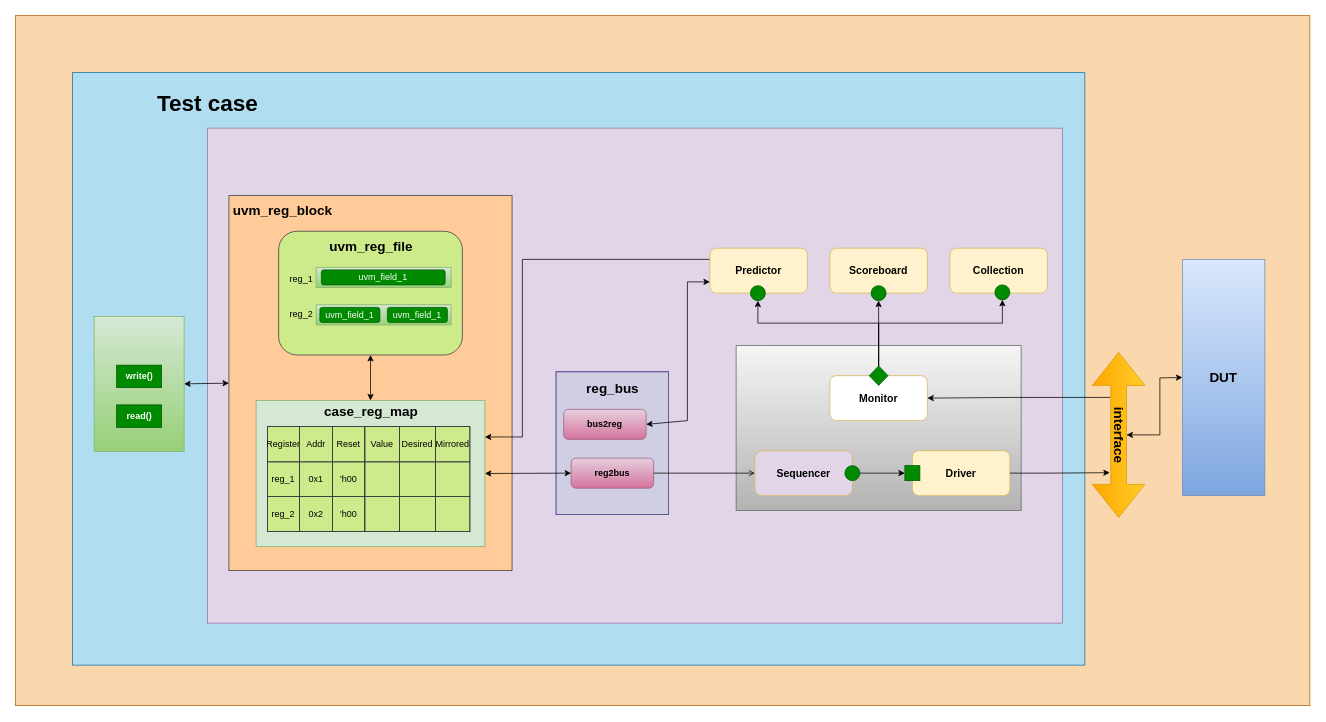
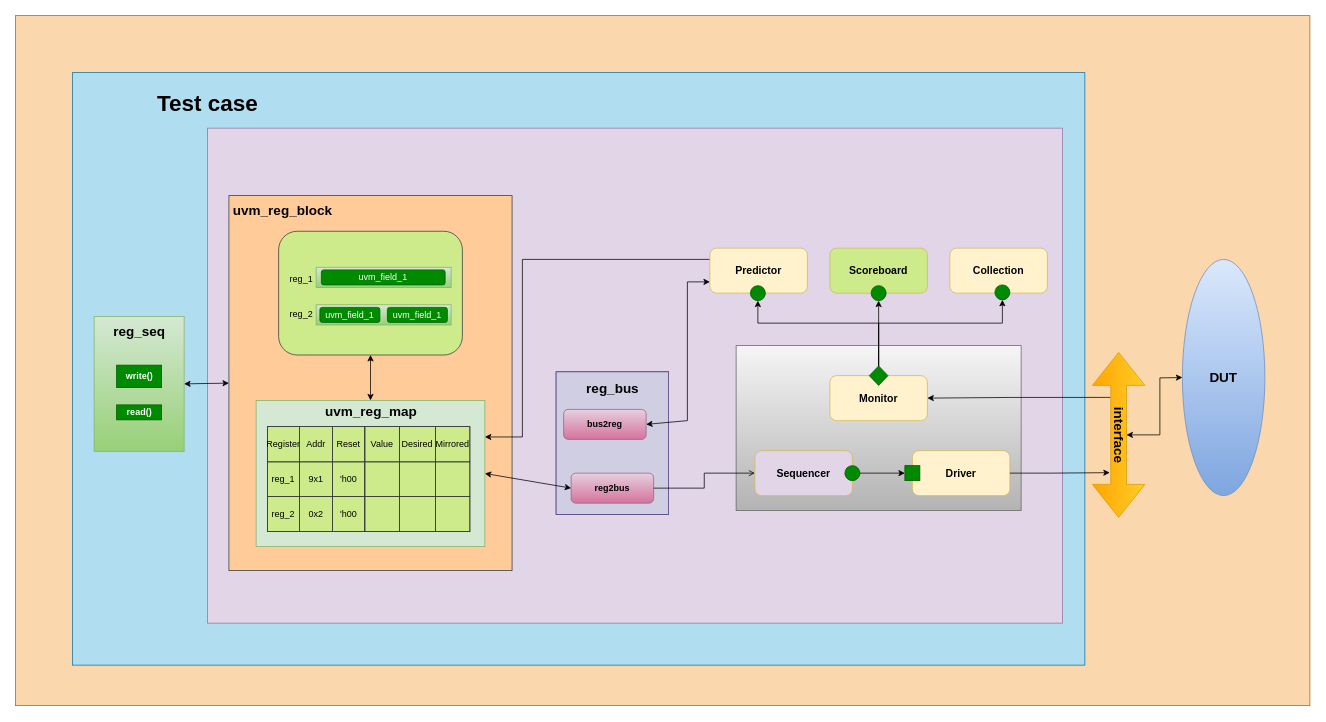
(371, 246) -> none
(879, 270) -> (879, 270)
none -> (139, 331)
(1224, 377) -> (1224, 377)
(879, 398) -> (879, 398)
(371, 411) -> (371, 411)
(139, 416) -> (139, 412)
(612, 473) -> (612, 488)
(316, 479) -> (316, 479)
